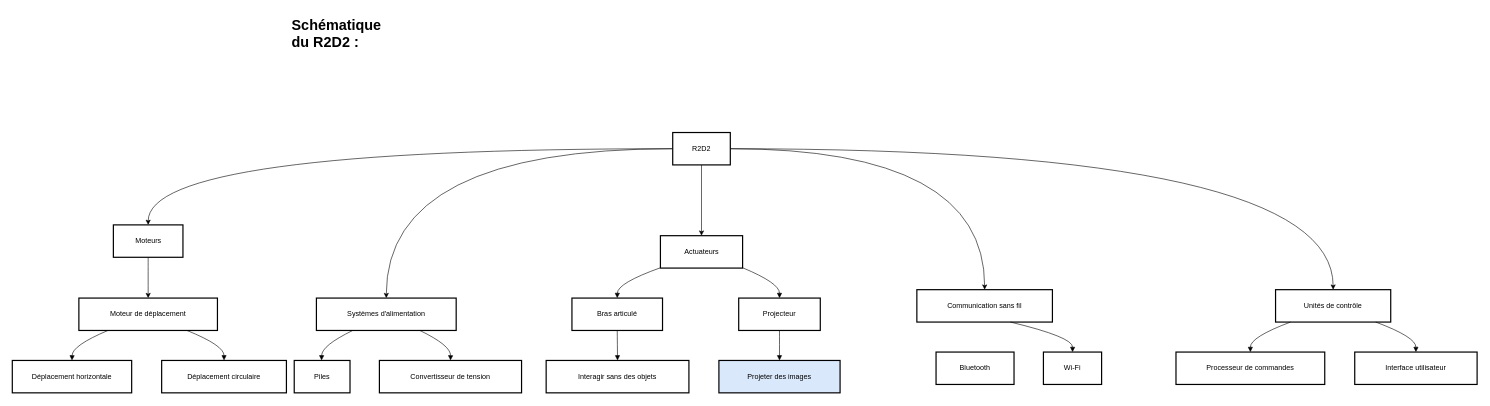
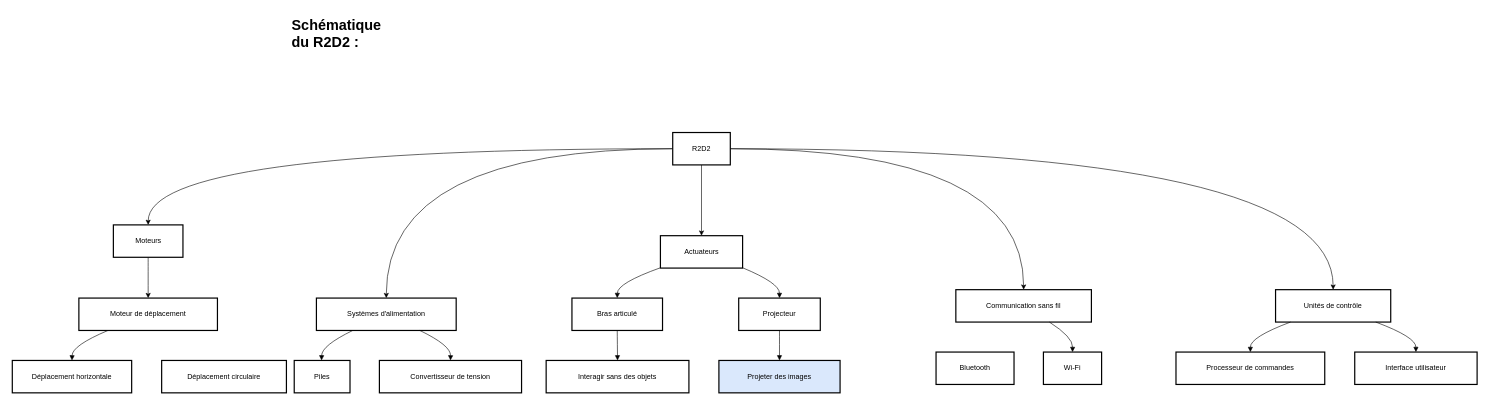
(985, 306) -> (1024, 306)
(207, 339) -> none
